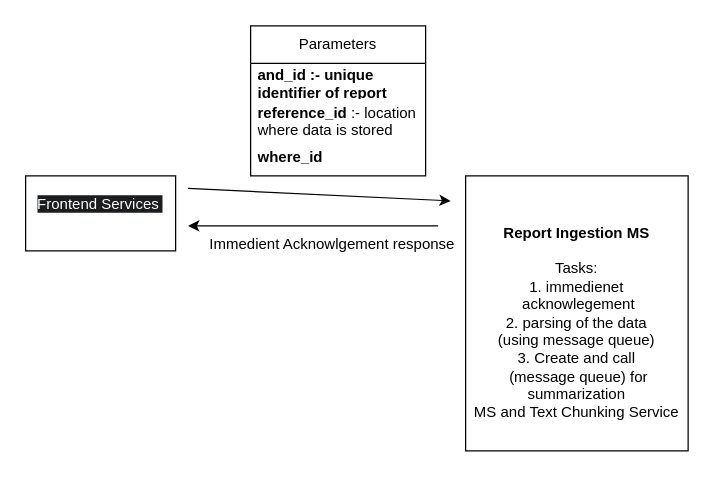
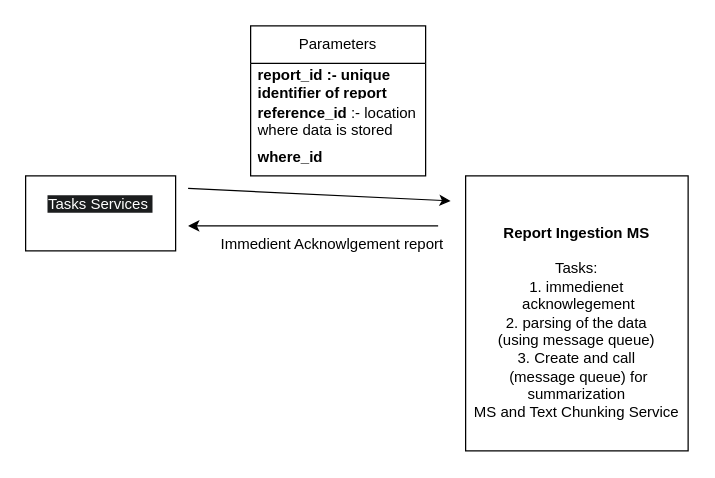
(339, 82) -> (339, 82)
(101, 213) -> (101, 213)
(333, 244) -> (333, 244)
